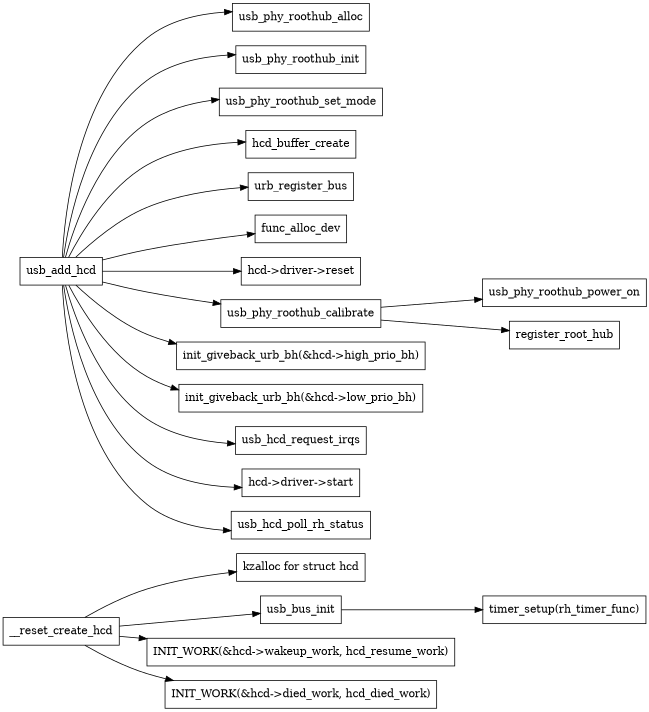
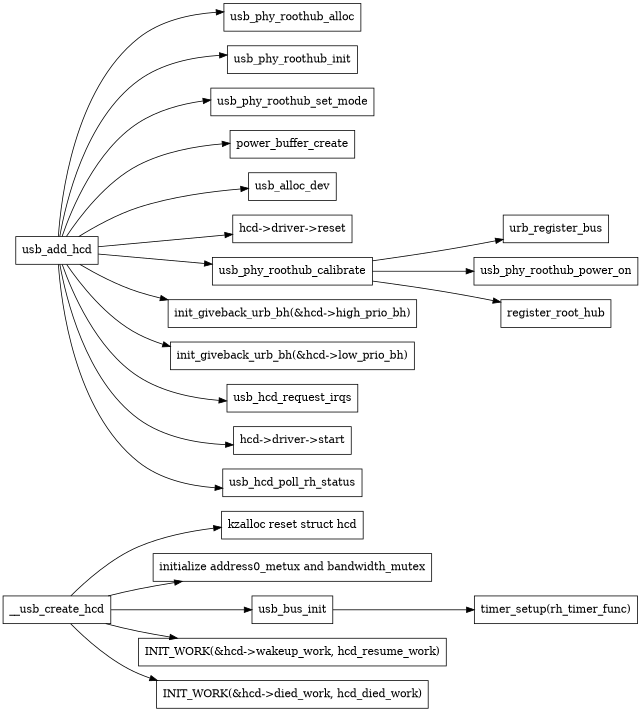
(301, 144) -> (292, 144)
(151, 206) -> (434, 252)
(301, 229) -> (292, 187)
none -> (292, 567)
(301, 567) -> (292, 525)
(61, 631) -> (57, 610)
